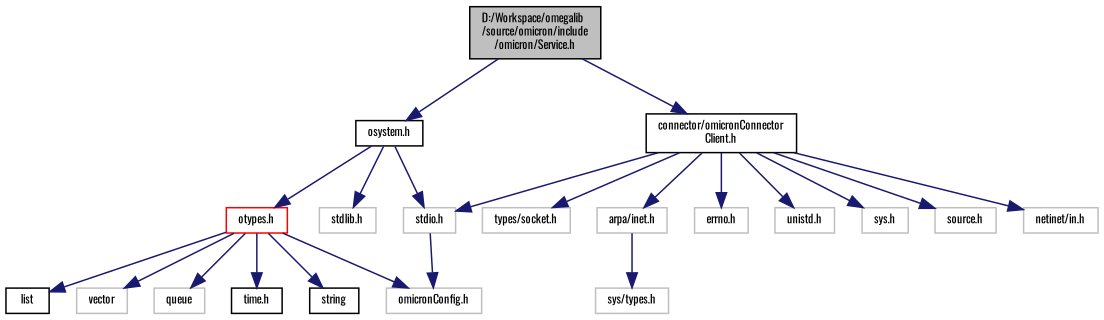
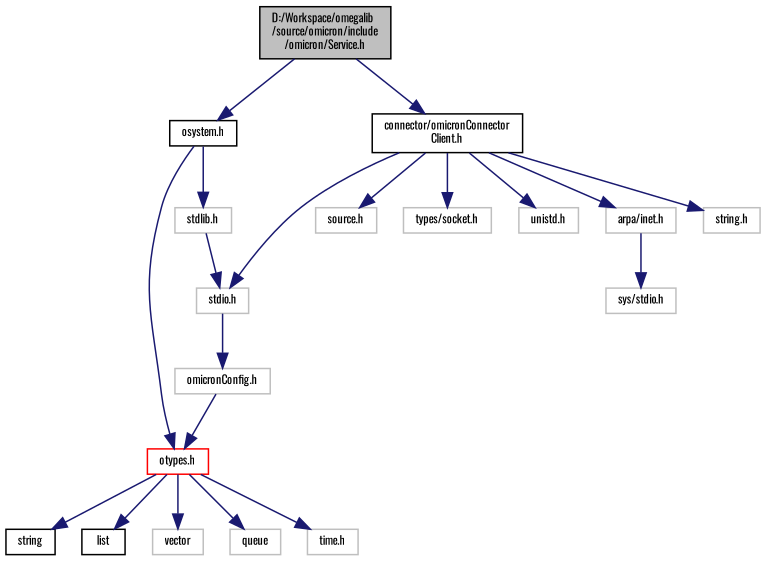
(406, 170) -> (211, 253)
(721, 220) -> none
(885, 220) -> (732, 220)
(1061, 220) -> none
(339, 258) -> (204, 415)
(257, 301) -> (333, 542)
(632, 301) -> (641, 301)
